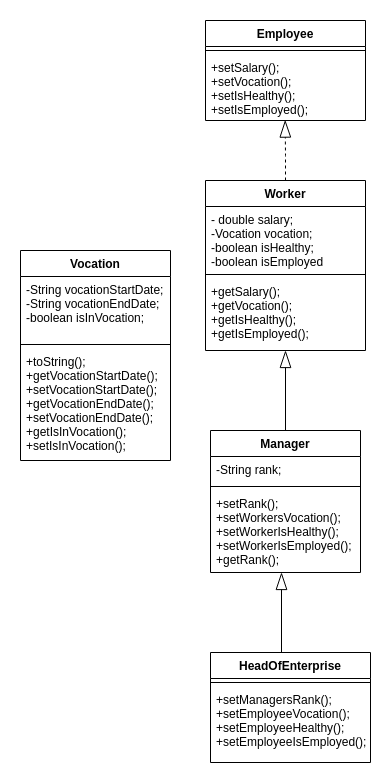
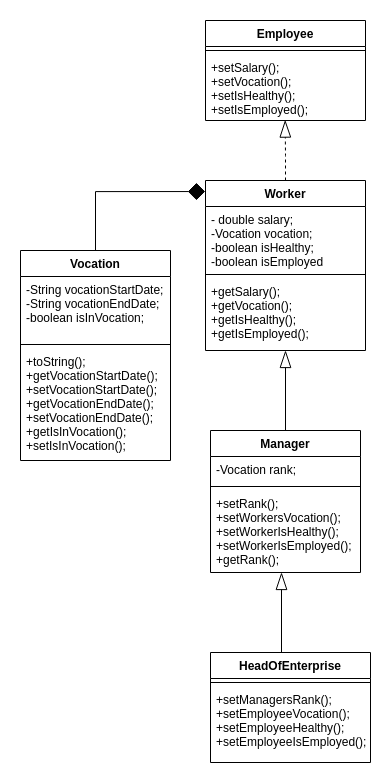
none -> (113, 192)
(255, 470) -> (262, 470)
